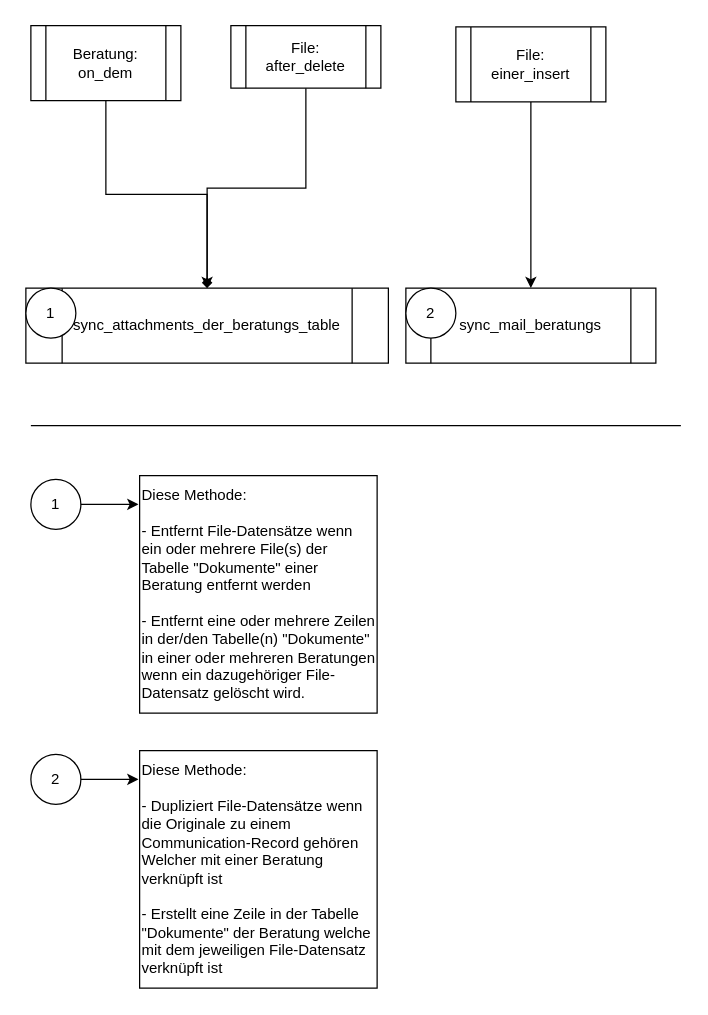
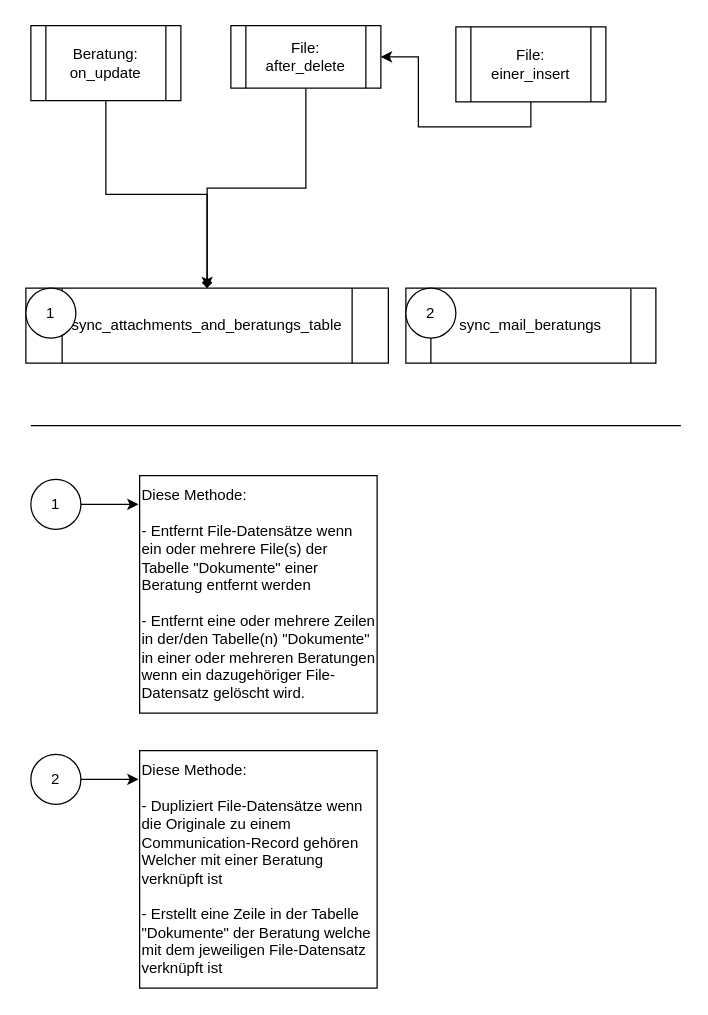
(106, 63) -> (106, 63)
(531, 202) -> (426, 127)
(207, 326) -> (207, 326)
